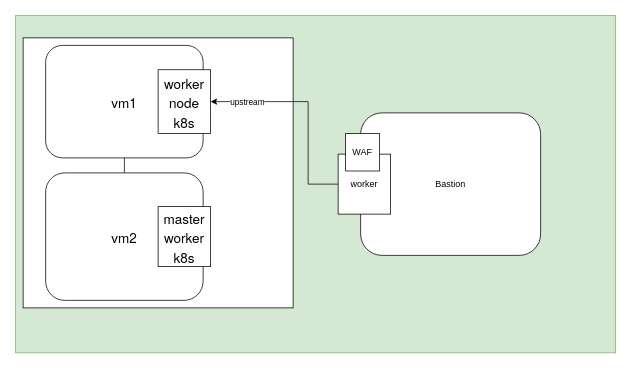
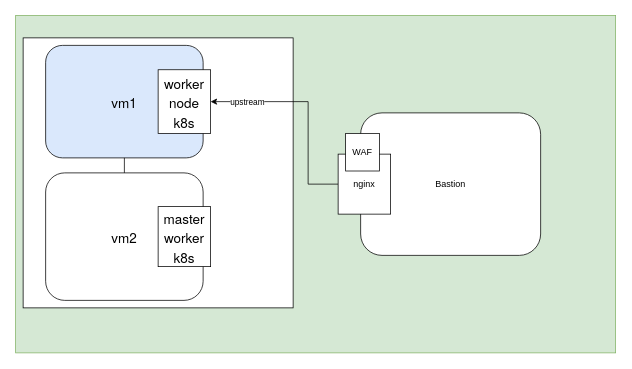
(124, 102) -> (124, 102)
(364, 184) -> (364, 184)
